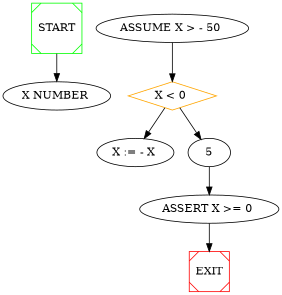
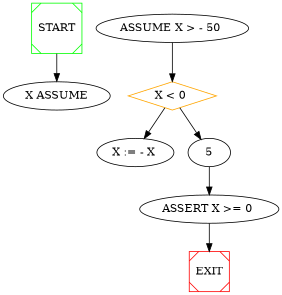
(57, 96) -> (57, 96)
